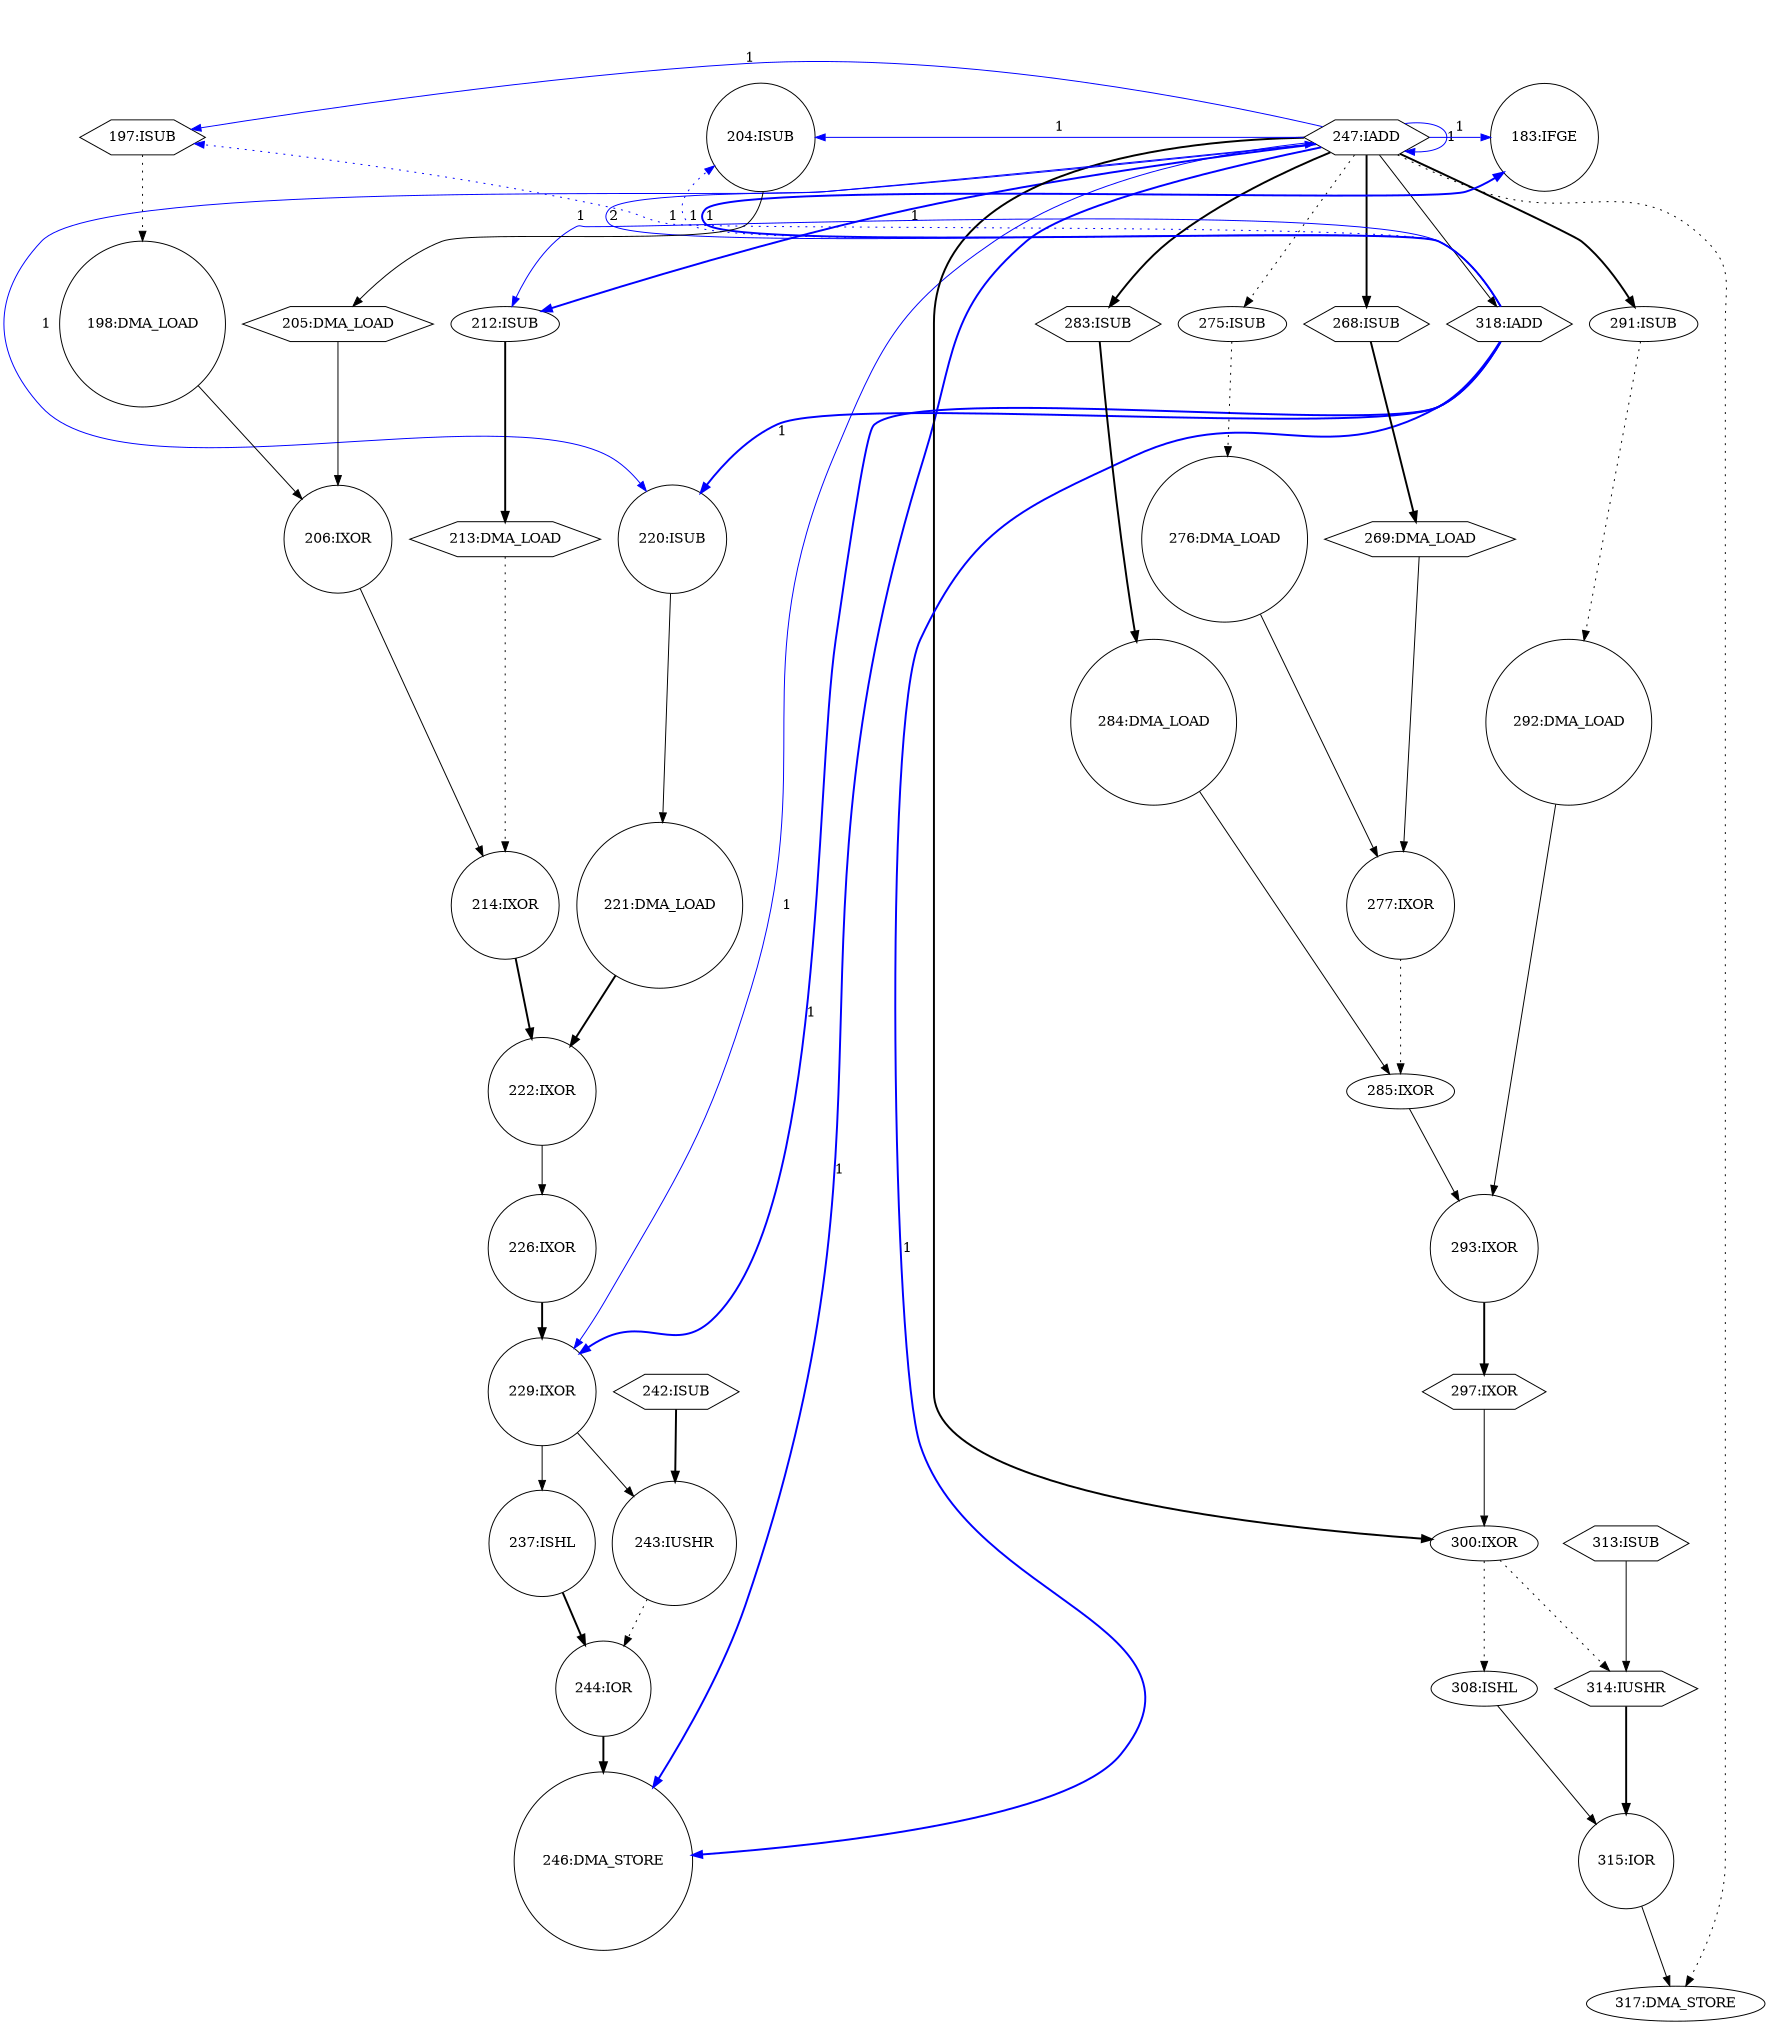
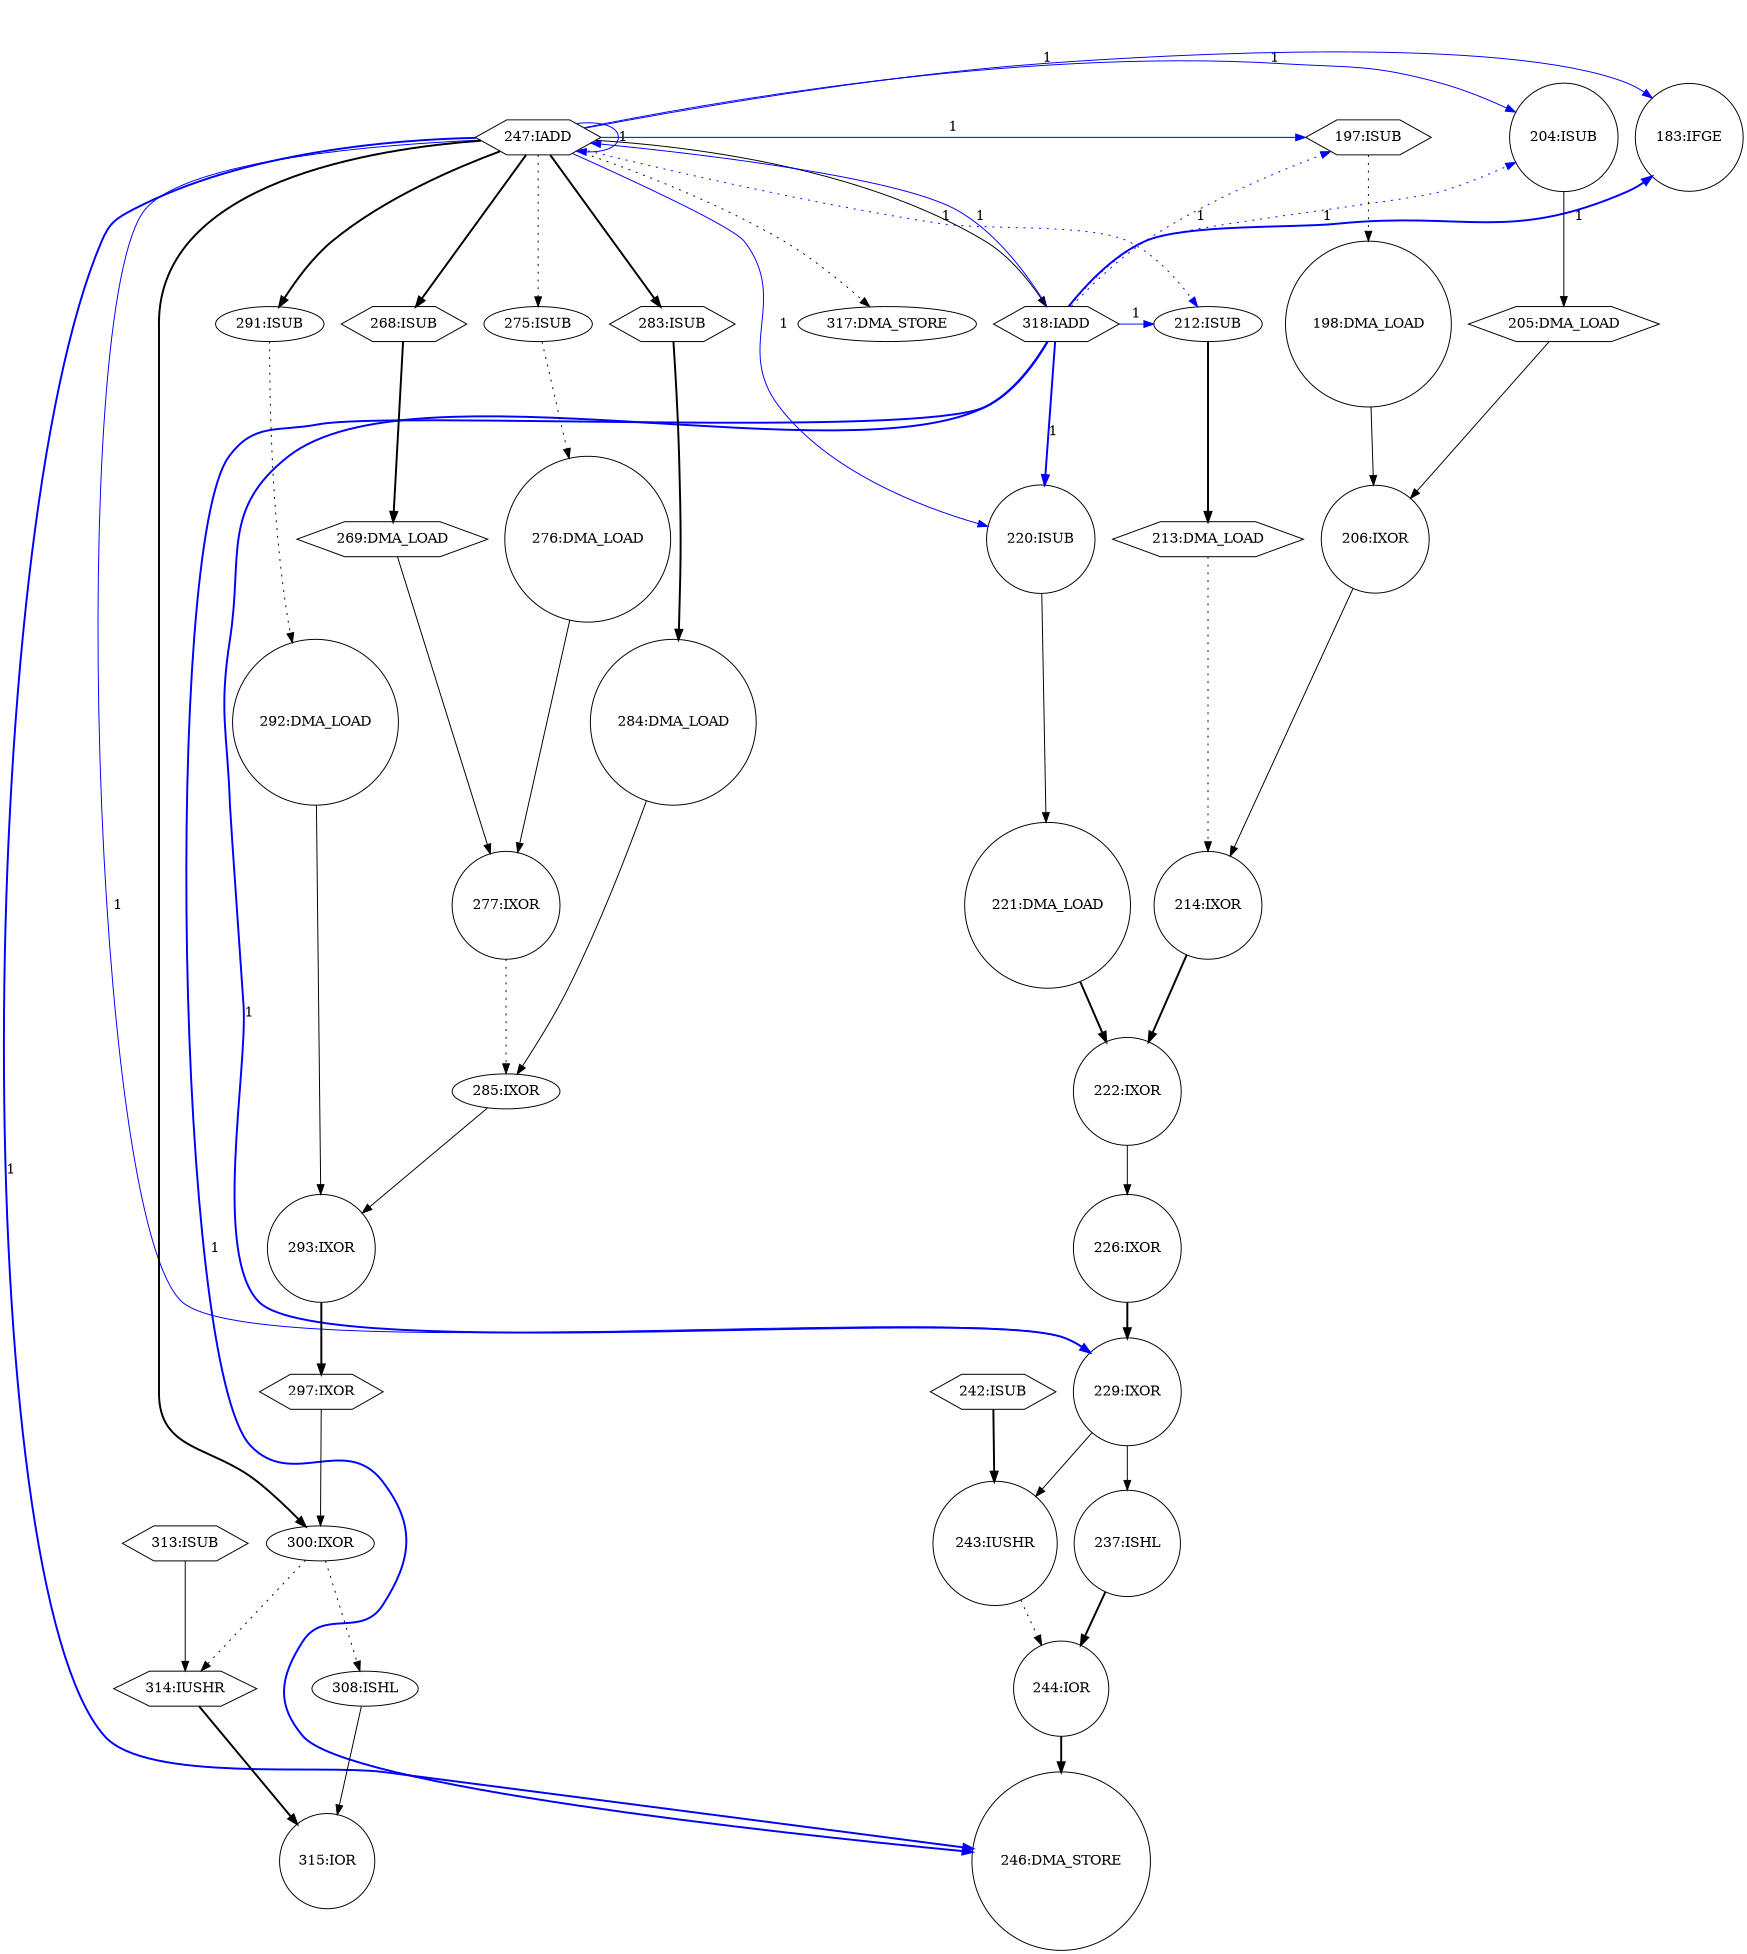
(929, 205) -> (895, 216)
(614, 217) -> (980, 217)
(1654, 1942) -> none
